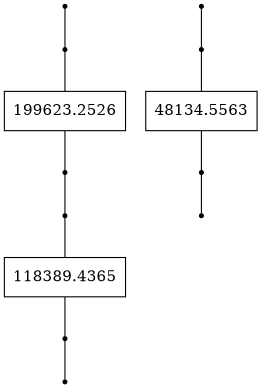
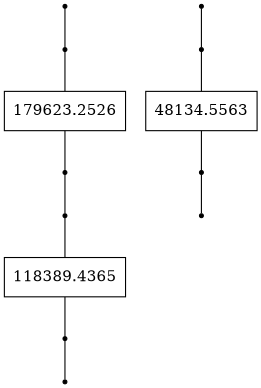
(65, 111) -> (65, 111)
